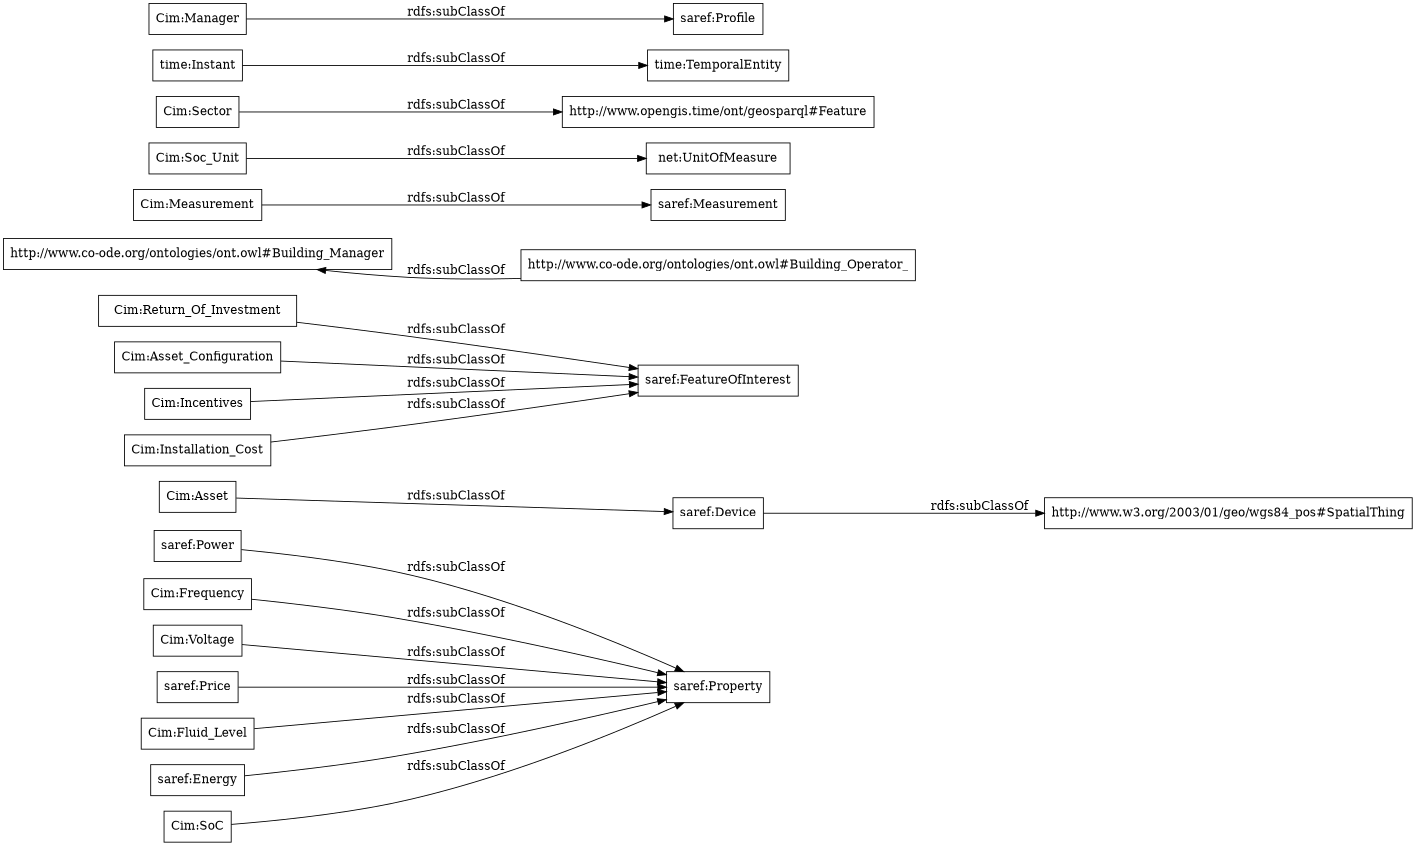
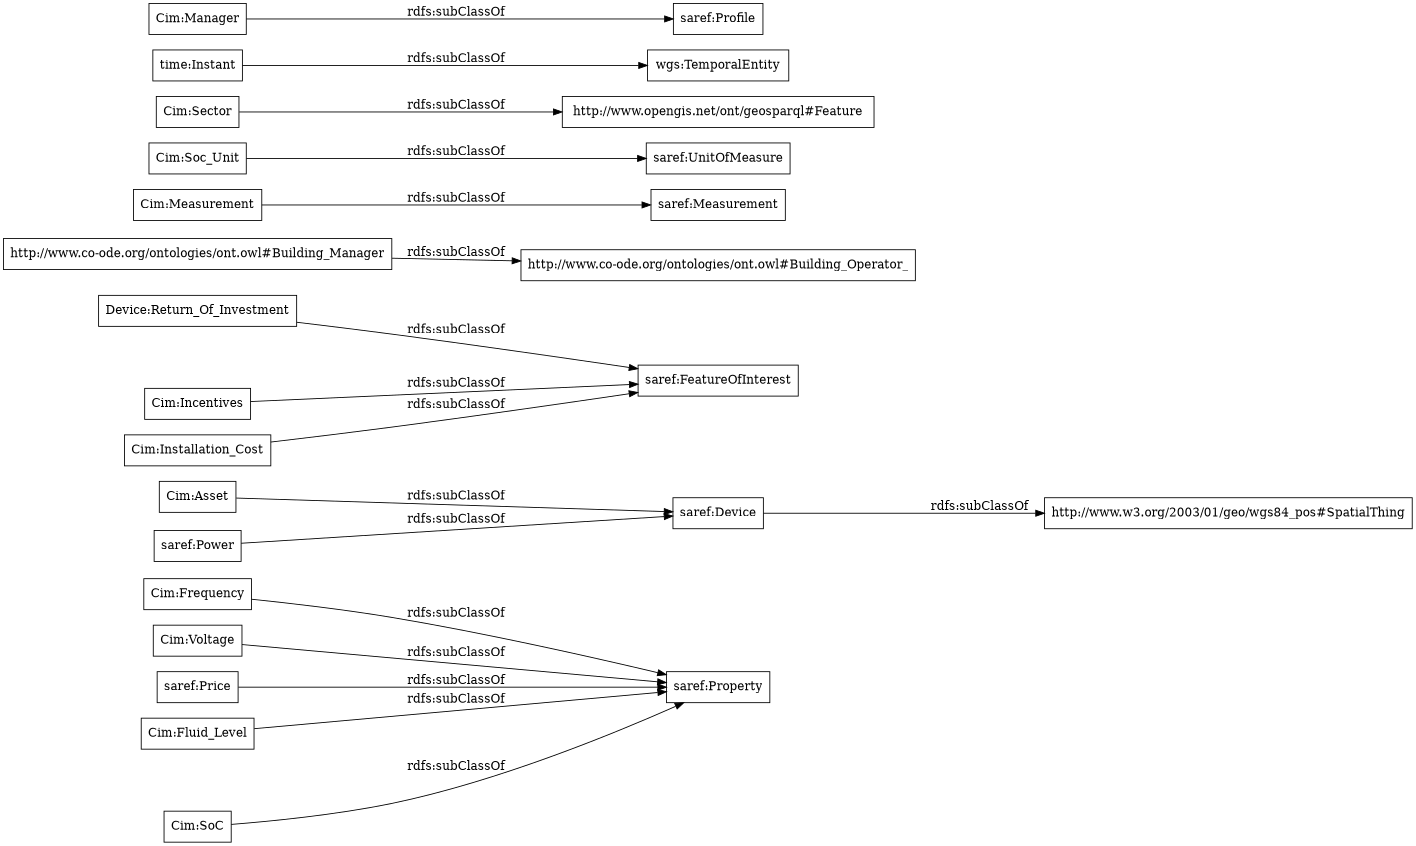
(718, 65) -> (718, 65)
(718, 112) -> (718, 112)
(718, 158) -> (718, 158)
(423, 278) -> (452, 260)
(198, 311) -> (198, 311)
(198, 357) -> none
(464, 589) -> (453, 530)
(198, 780) -> none
